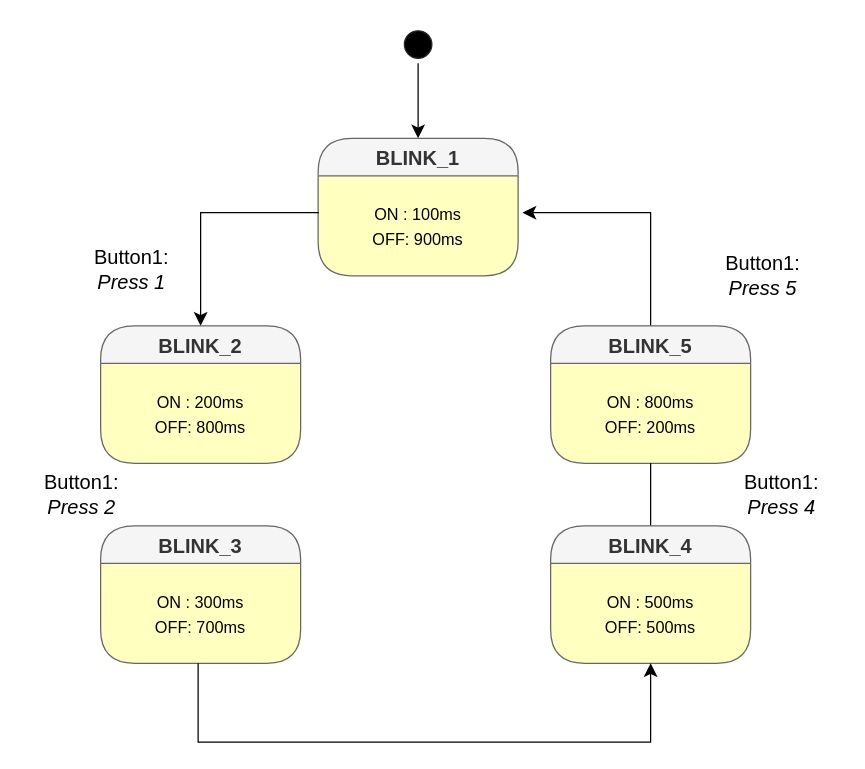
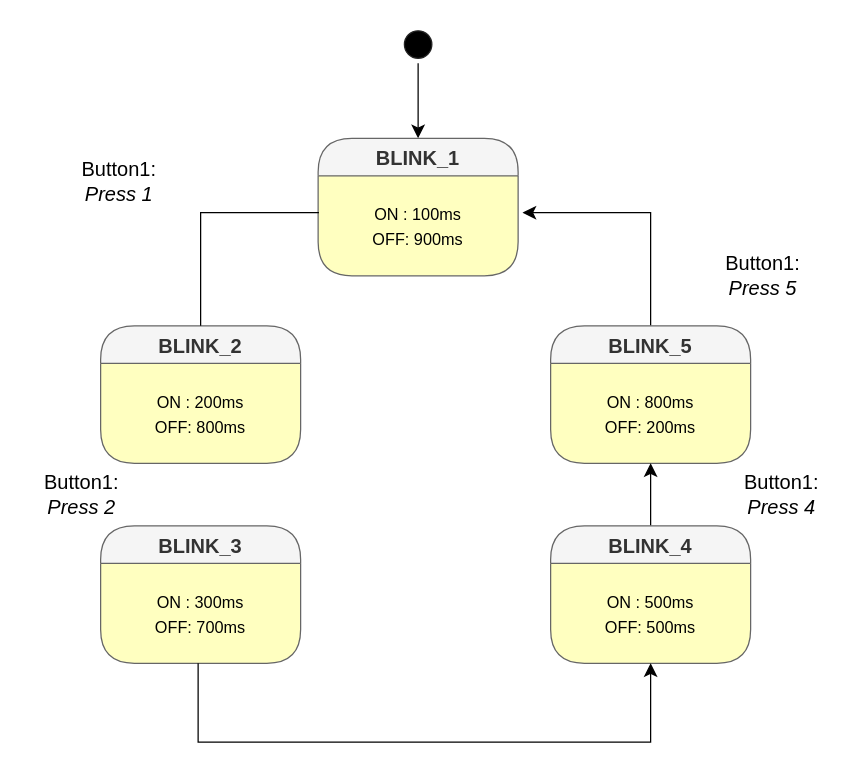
(132, 269) -> (119, 182)
(201, 314) -> (201, 318)
(651, 470) -> (651, 475)
